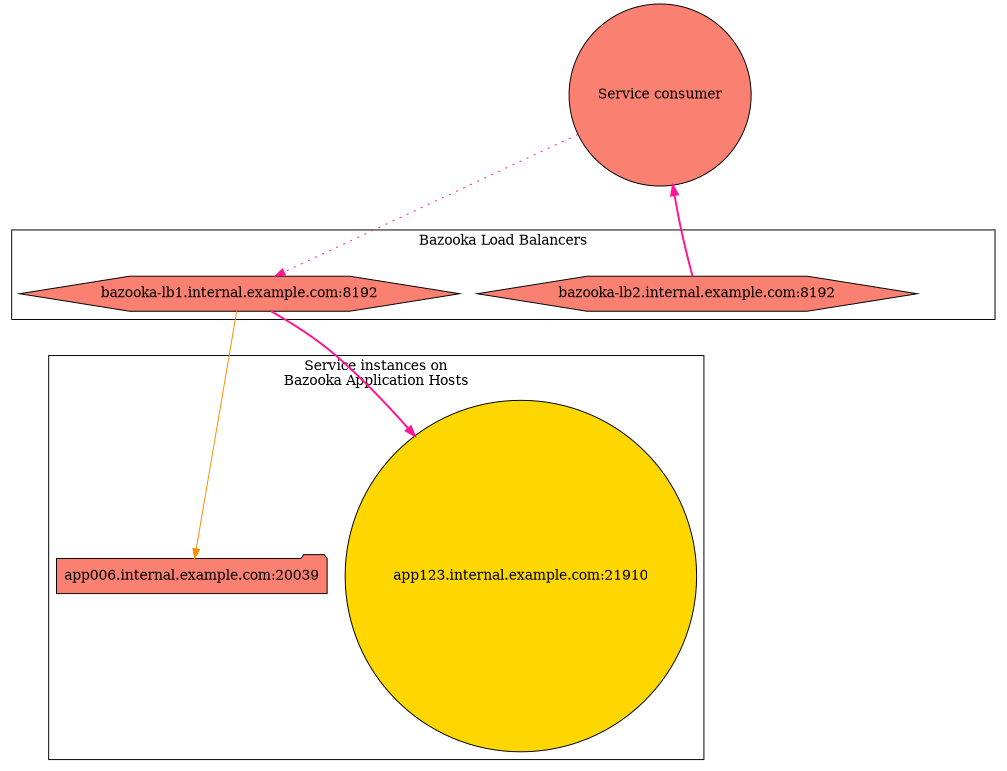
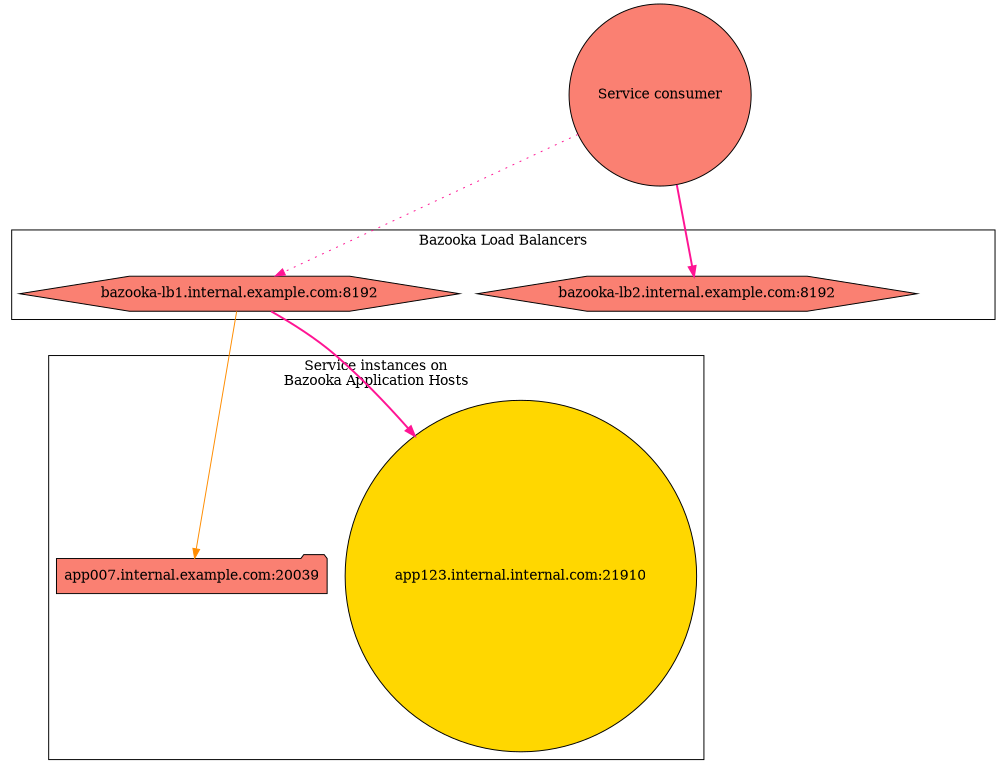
(683, 236) -> (684, 224)
(192, 576) -> (192, 576)
(521, 576) -> (521, 576)
